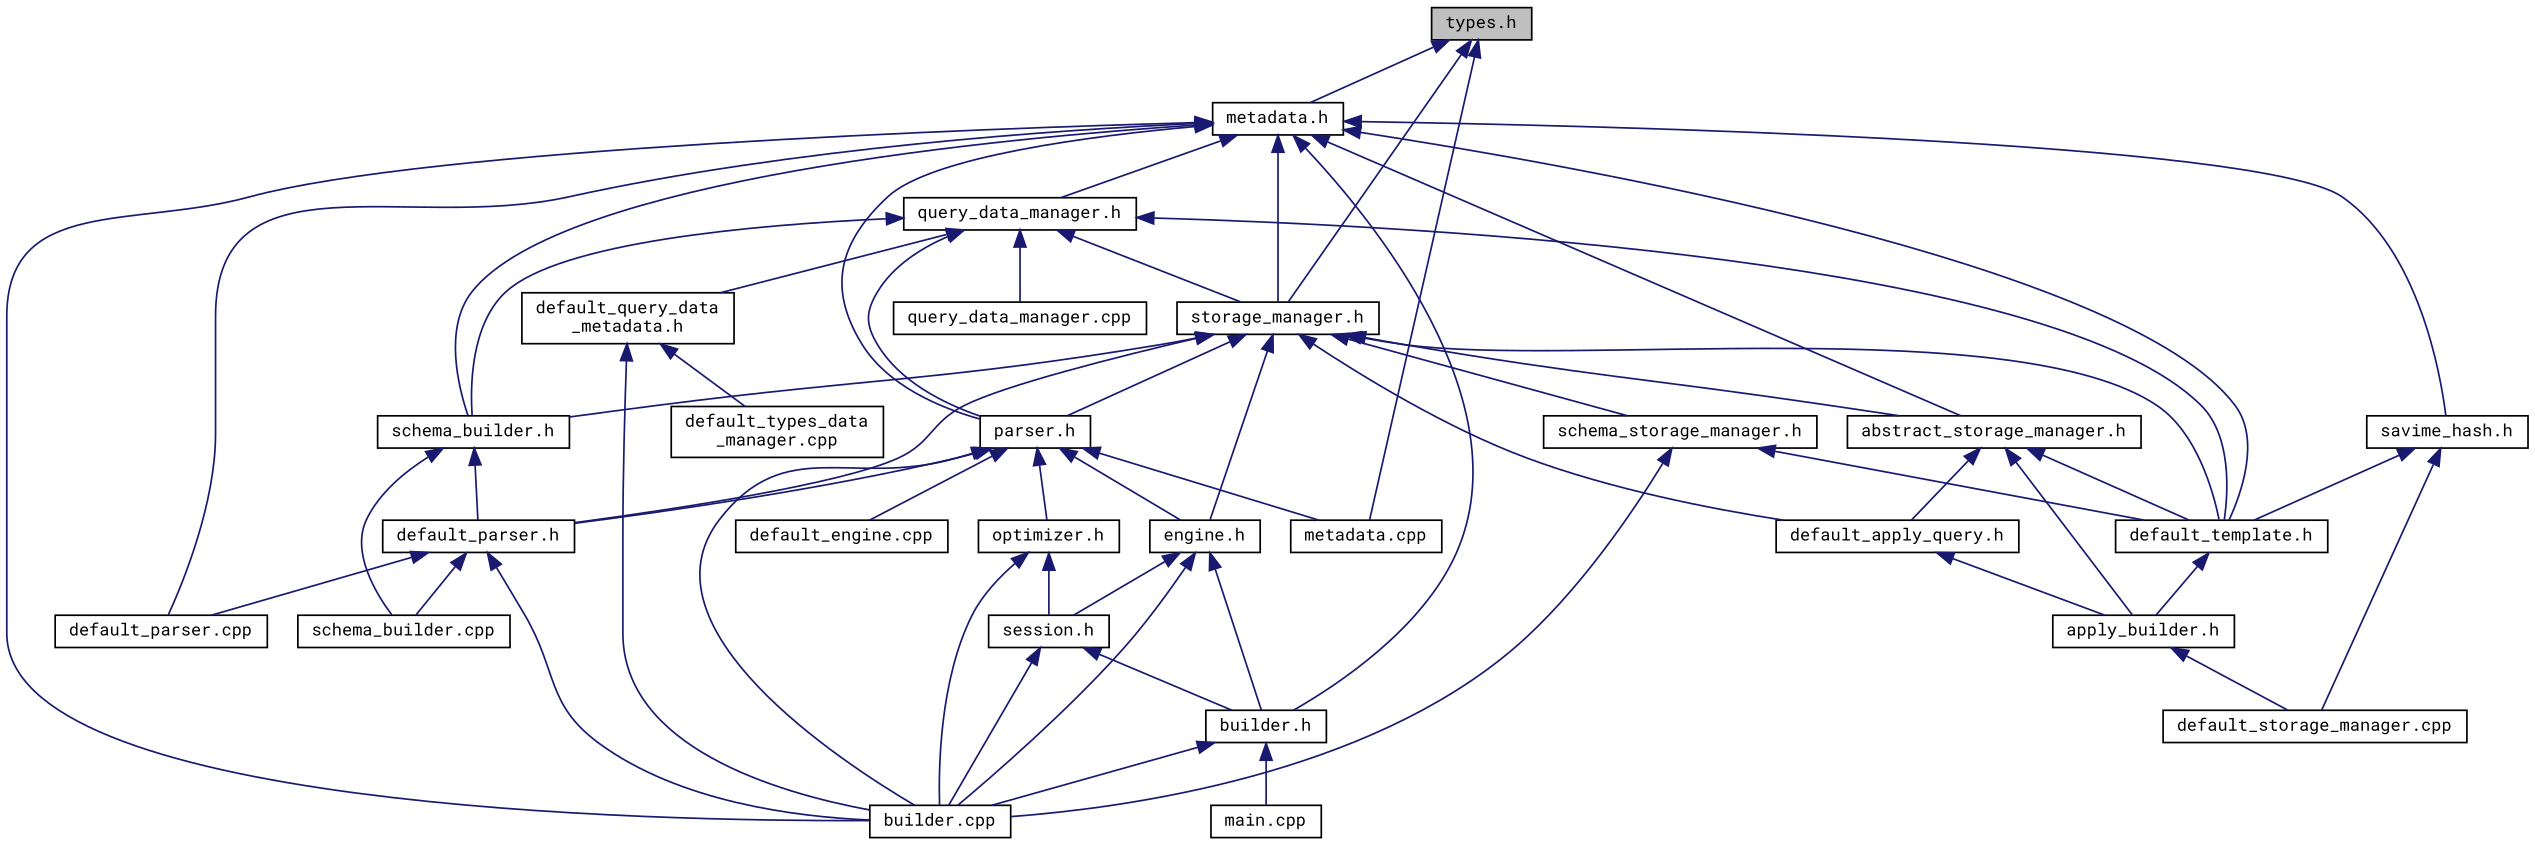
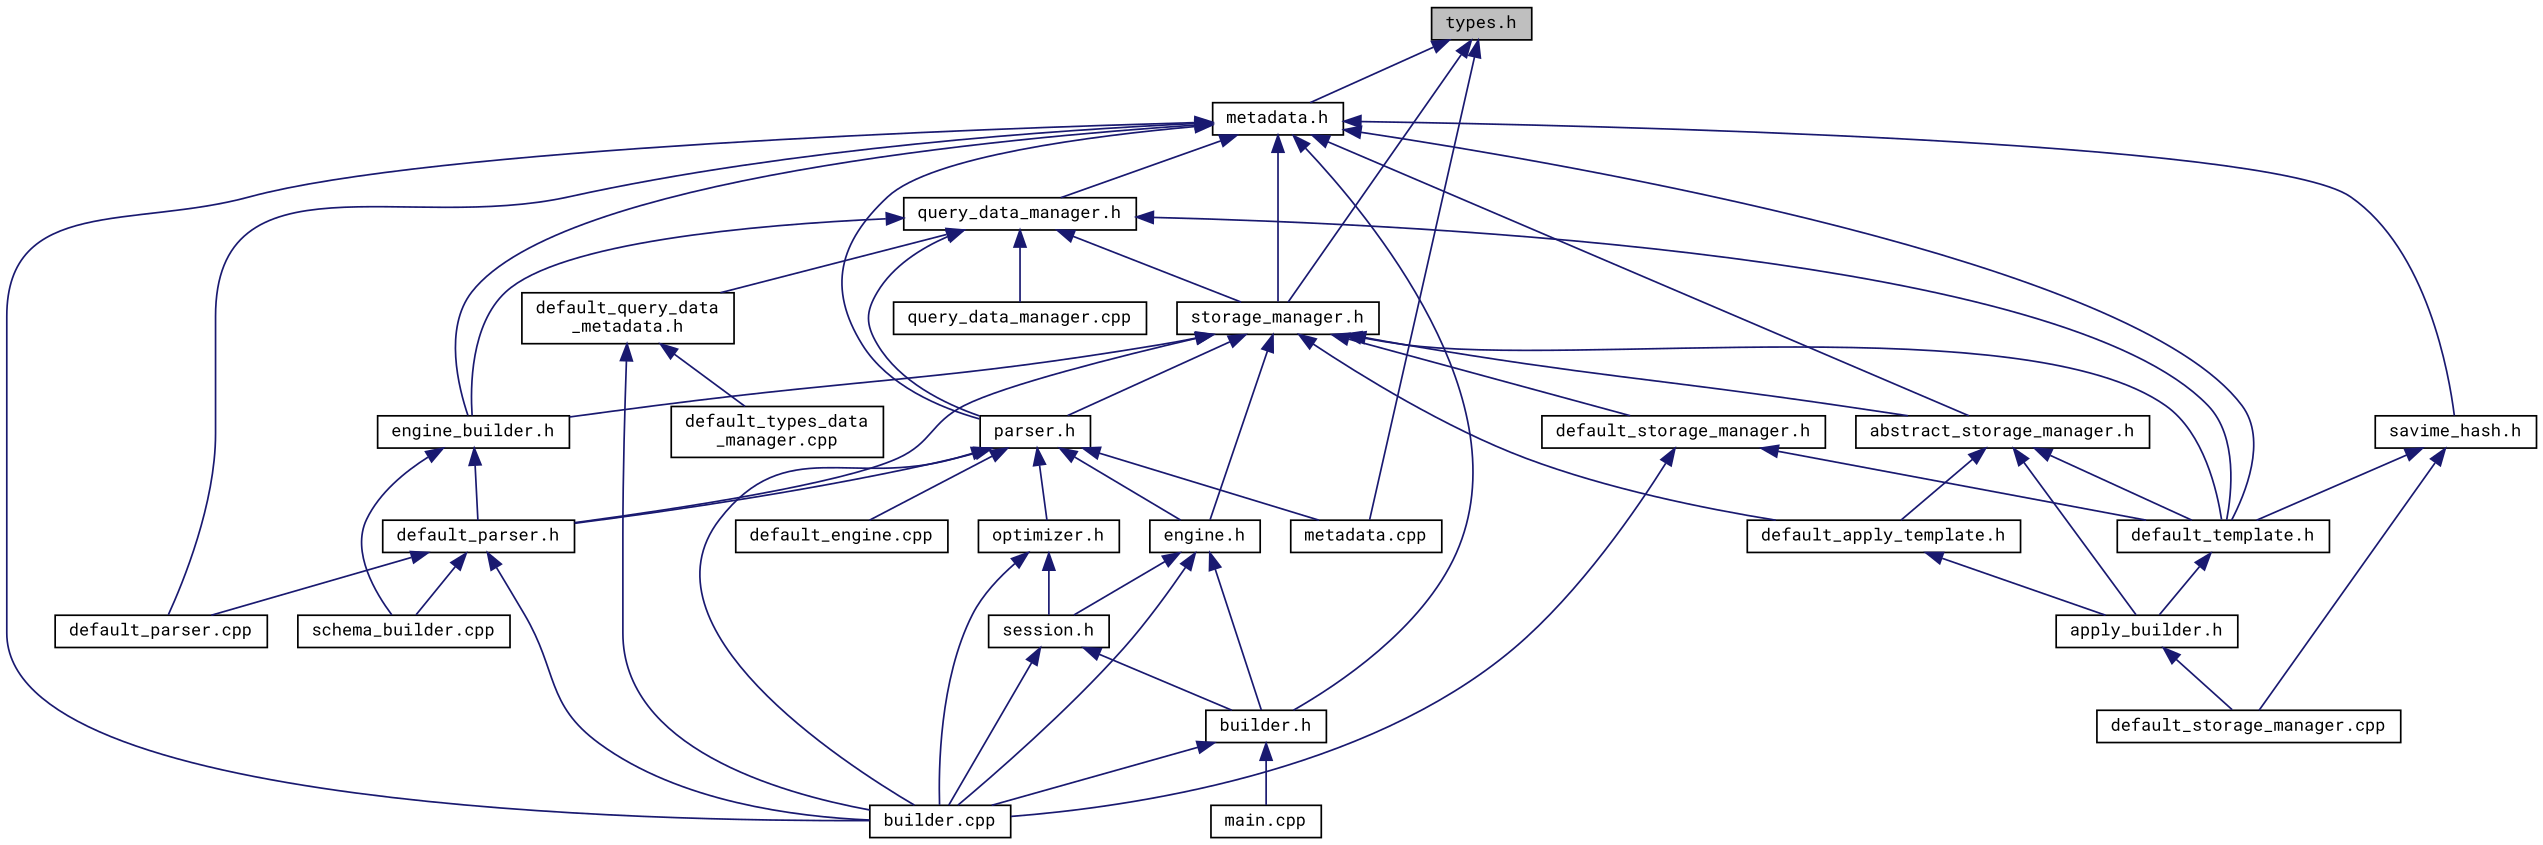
(474, 432) -> (474, 432)
(1680, 432) -> (1684, 432)
(1897, 536) -> (1884, 536)
